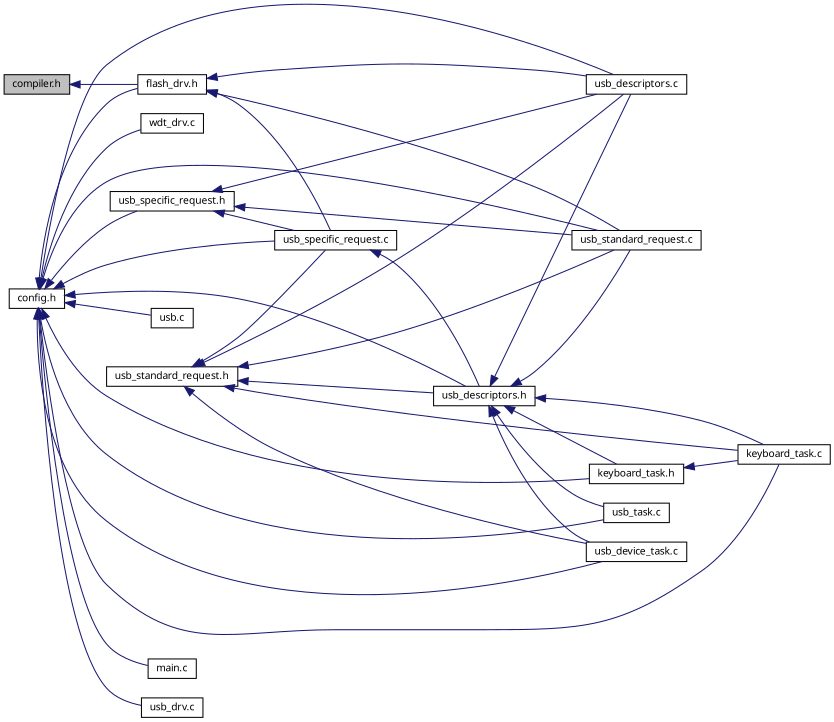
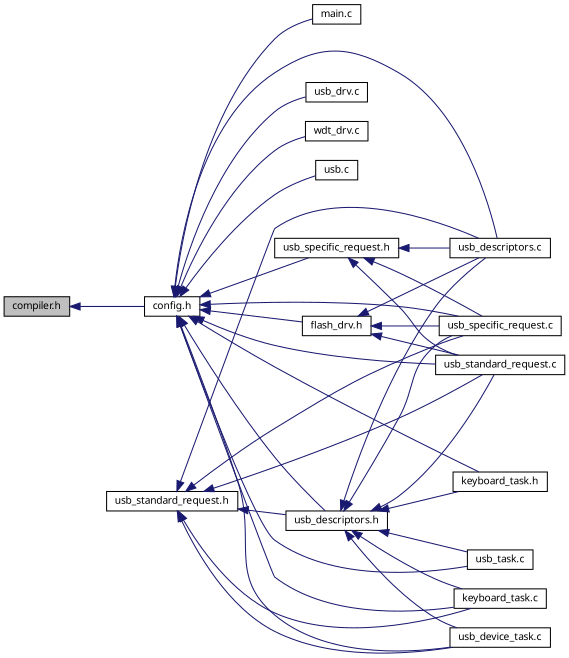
(109, 84) -> (112, 306)
(439, 313) -> (404, 407)
(716, 463) -> none
